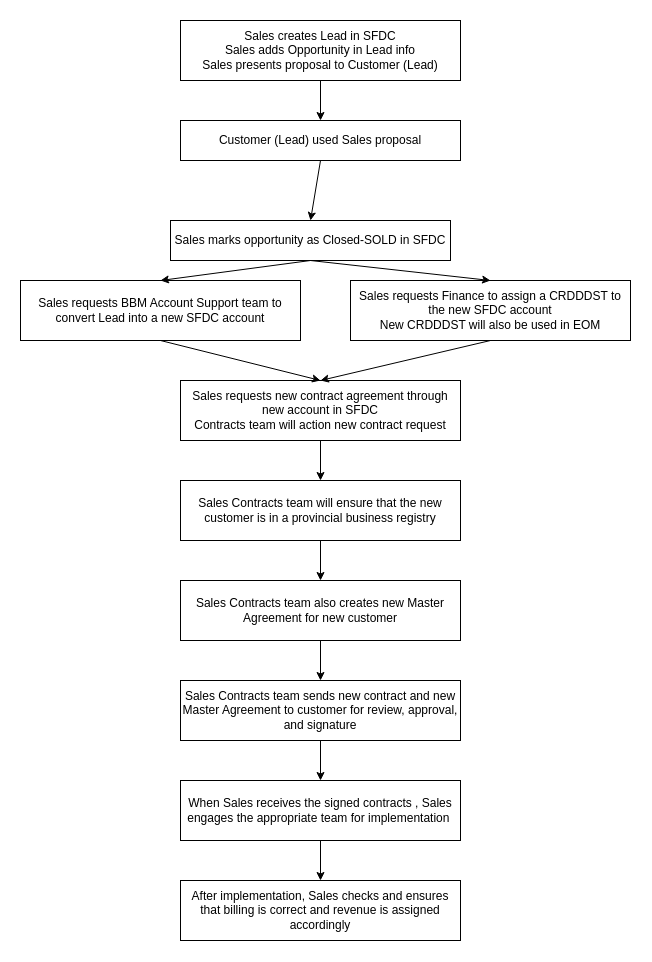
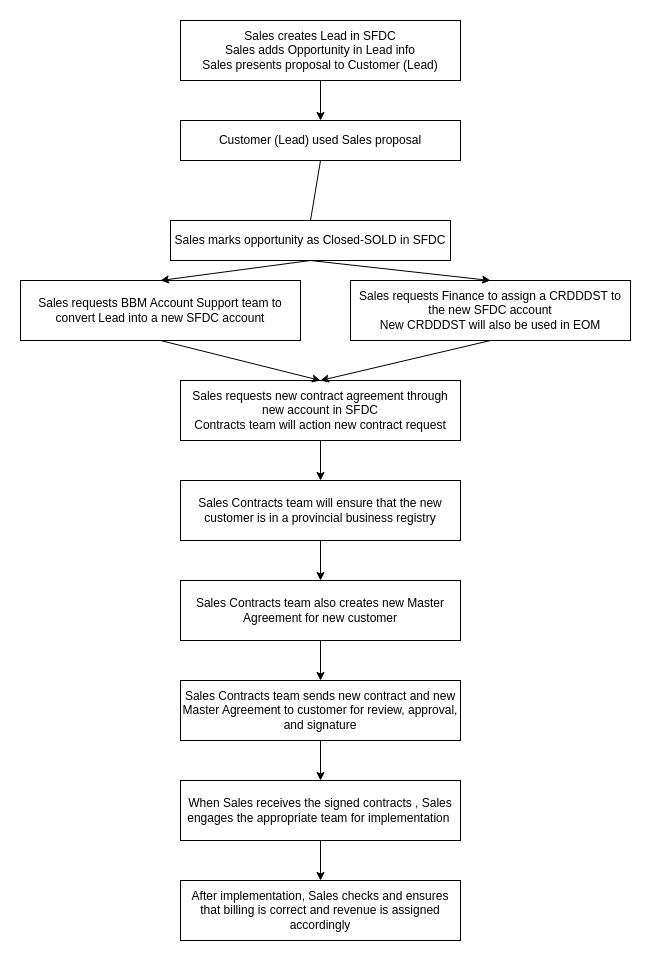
(312, 212) -> (311, 216)
